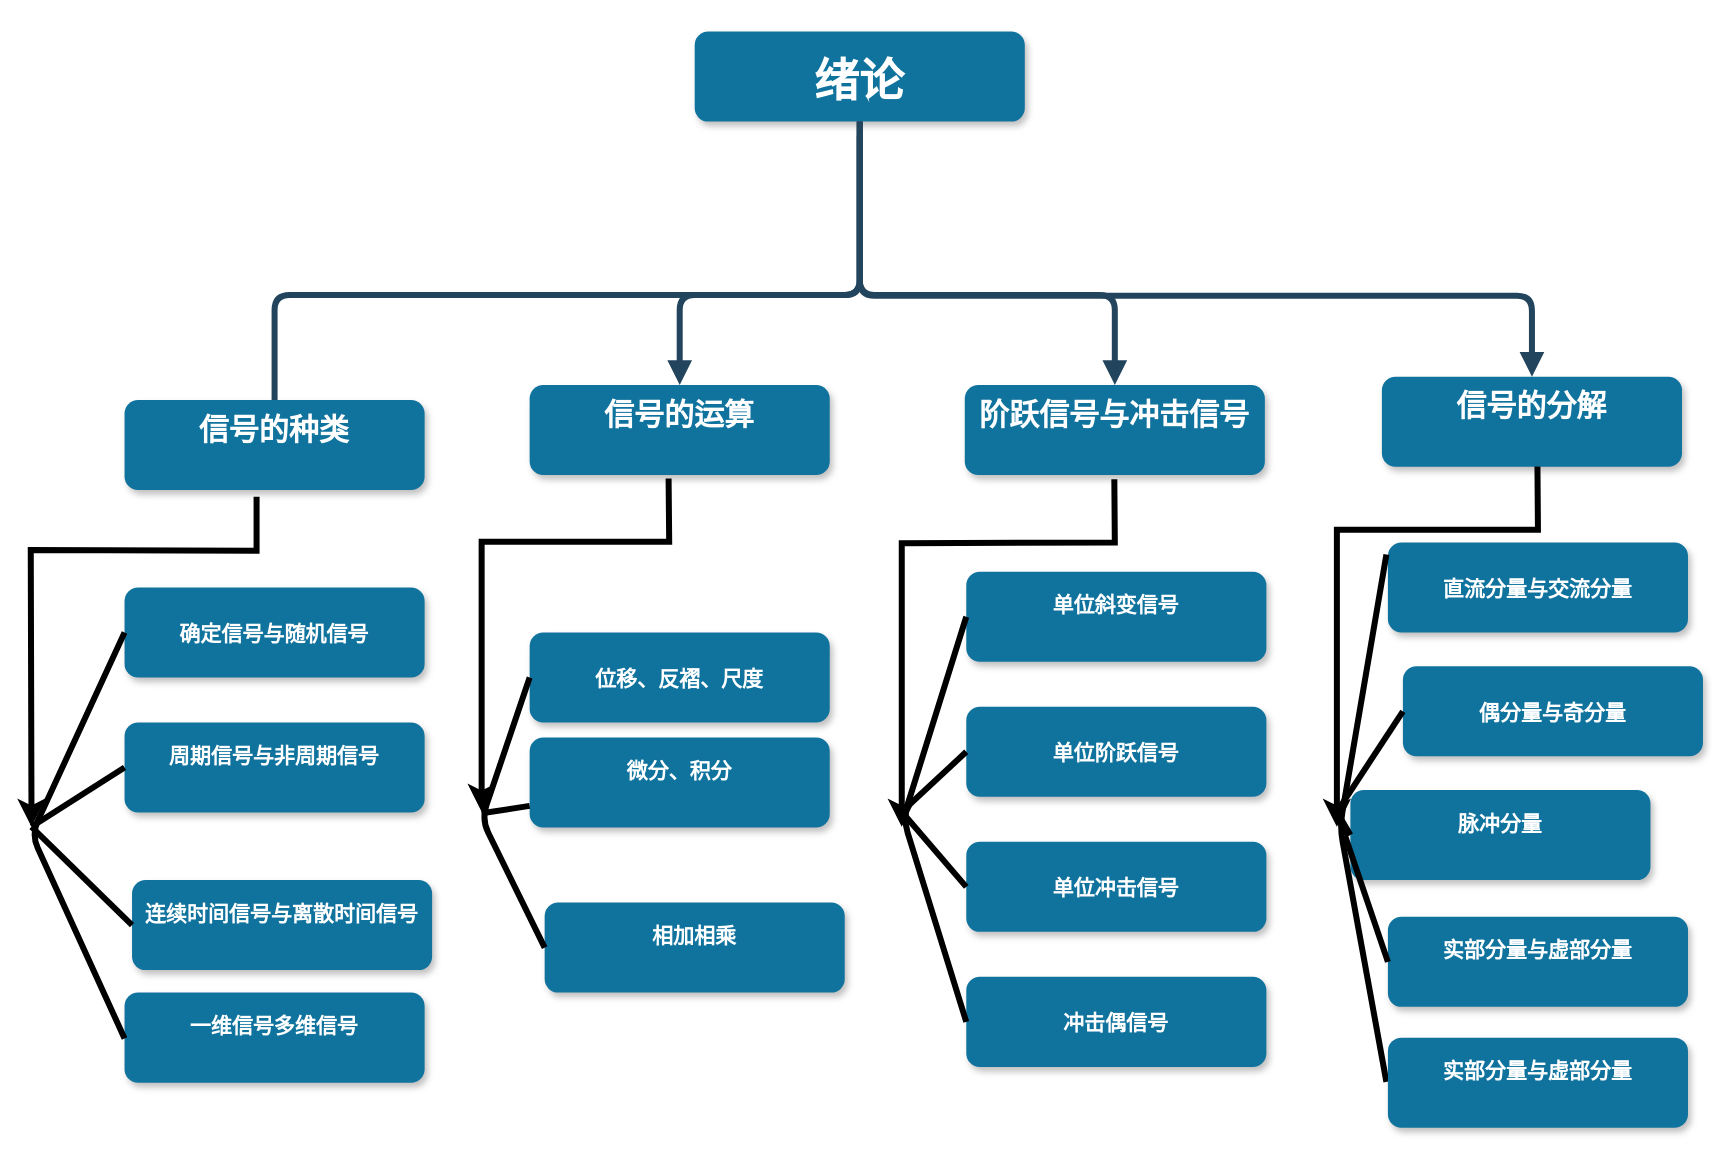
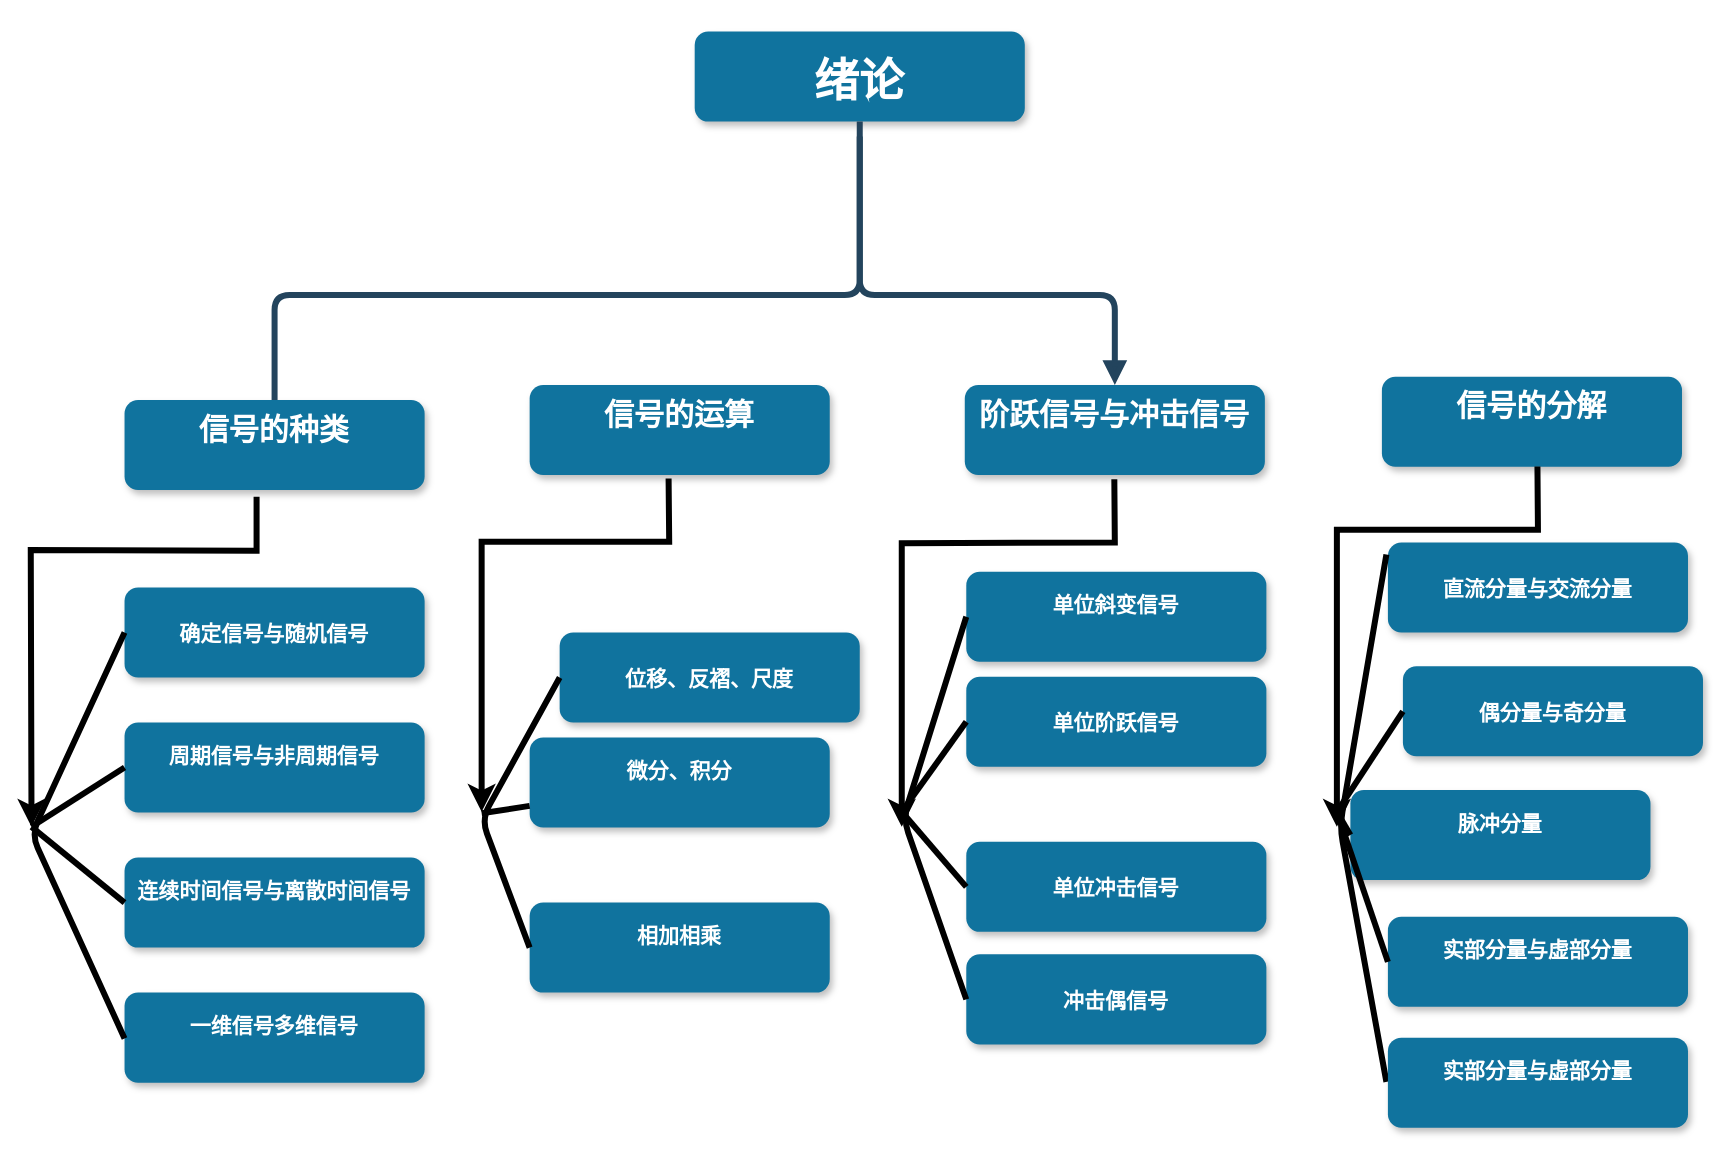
(1346, 296) -> none
(680, 329) -> none
(680, 677) -> (710, 677)
(1116, 752) -> (1116, 722)
(282, 925) -> (275, 902)
(695, 947) -> (680, 947)
(1116, 1022) -> (1116, 999)
